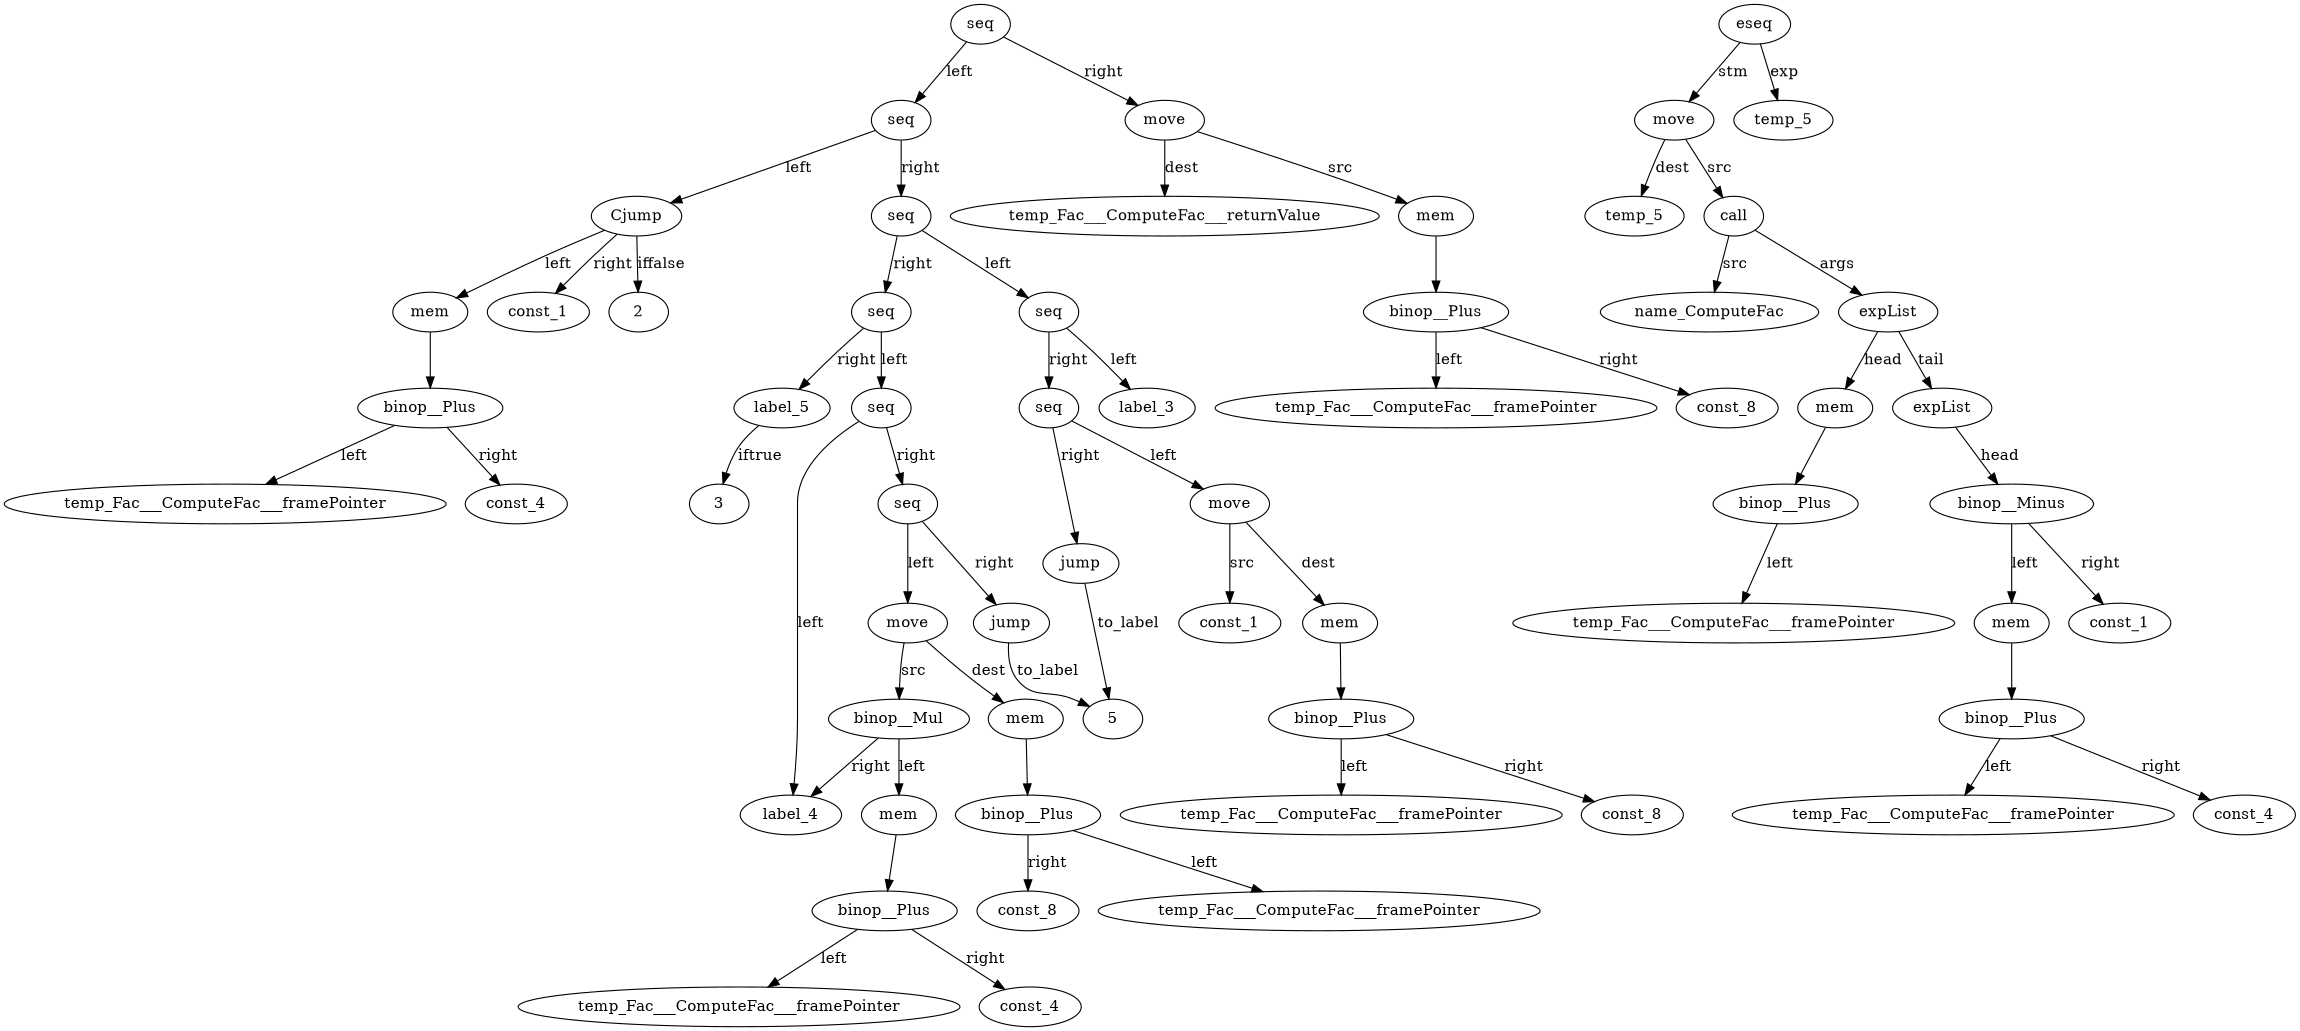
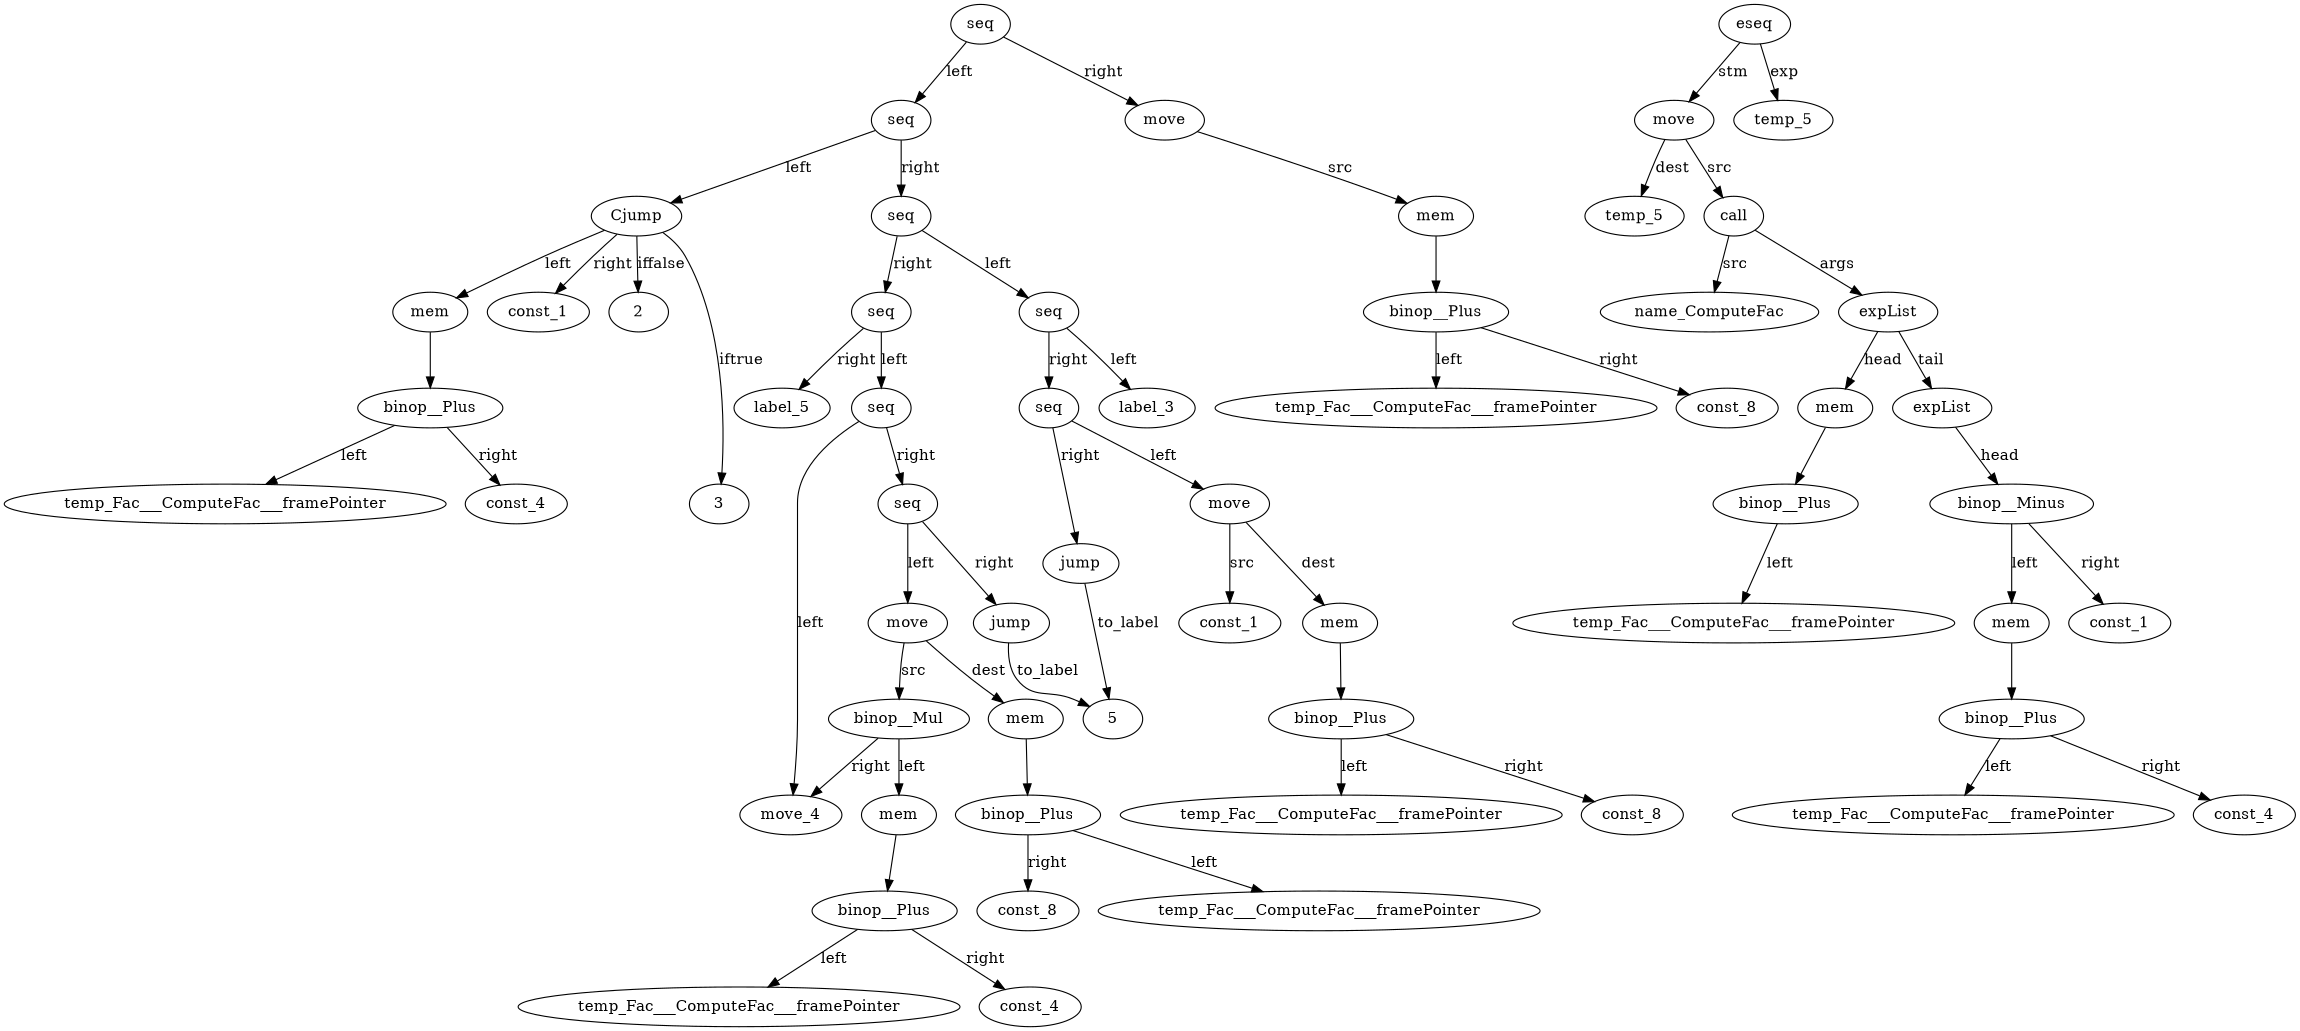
(1165, 216) -> none
(739, 447) -> (715, 346)
(791, 815) -> (791, 815)
